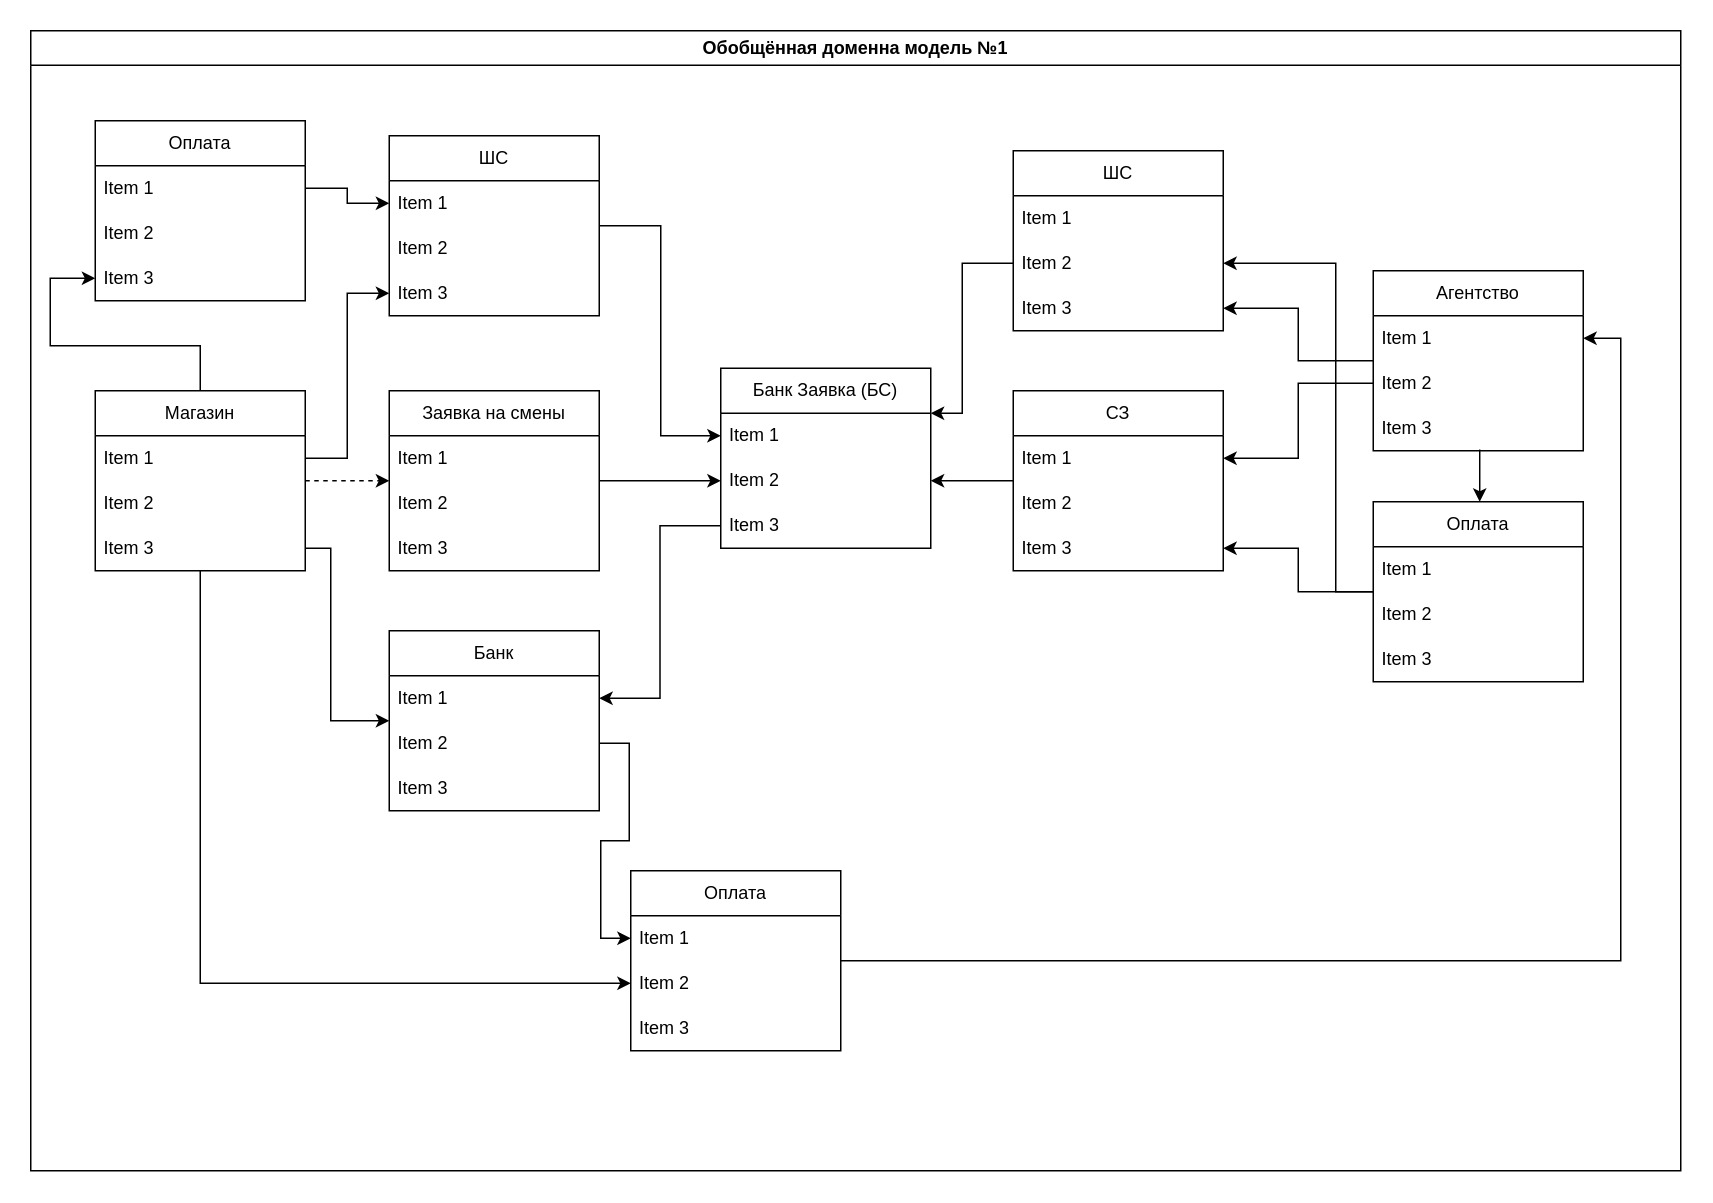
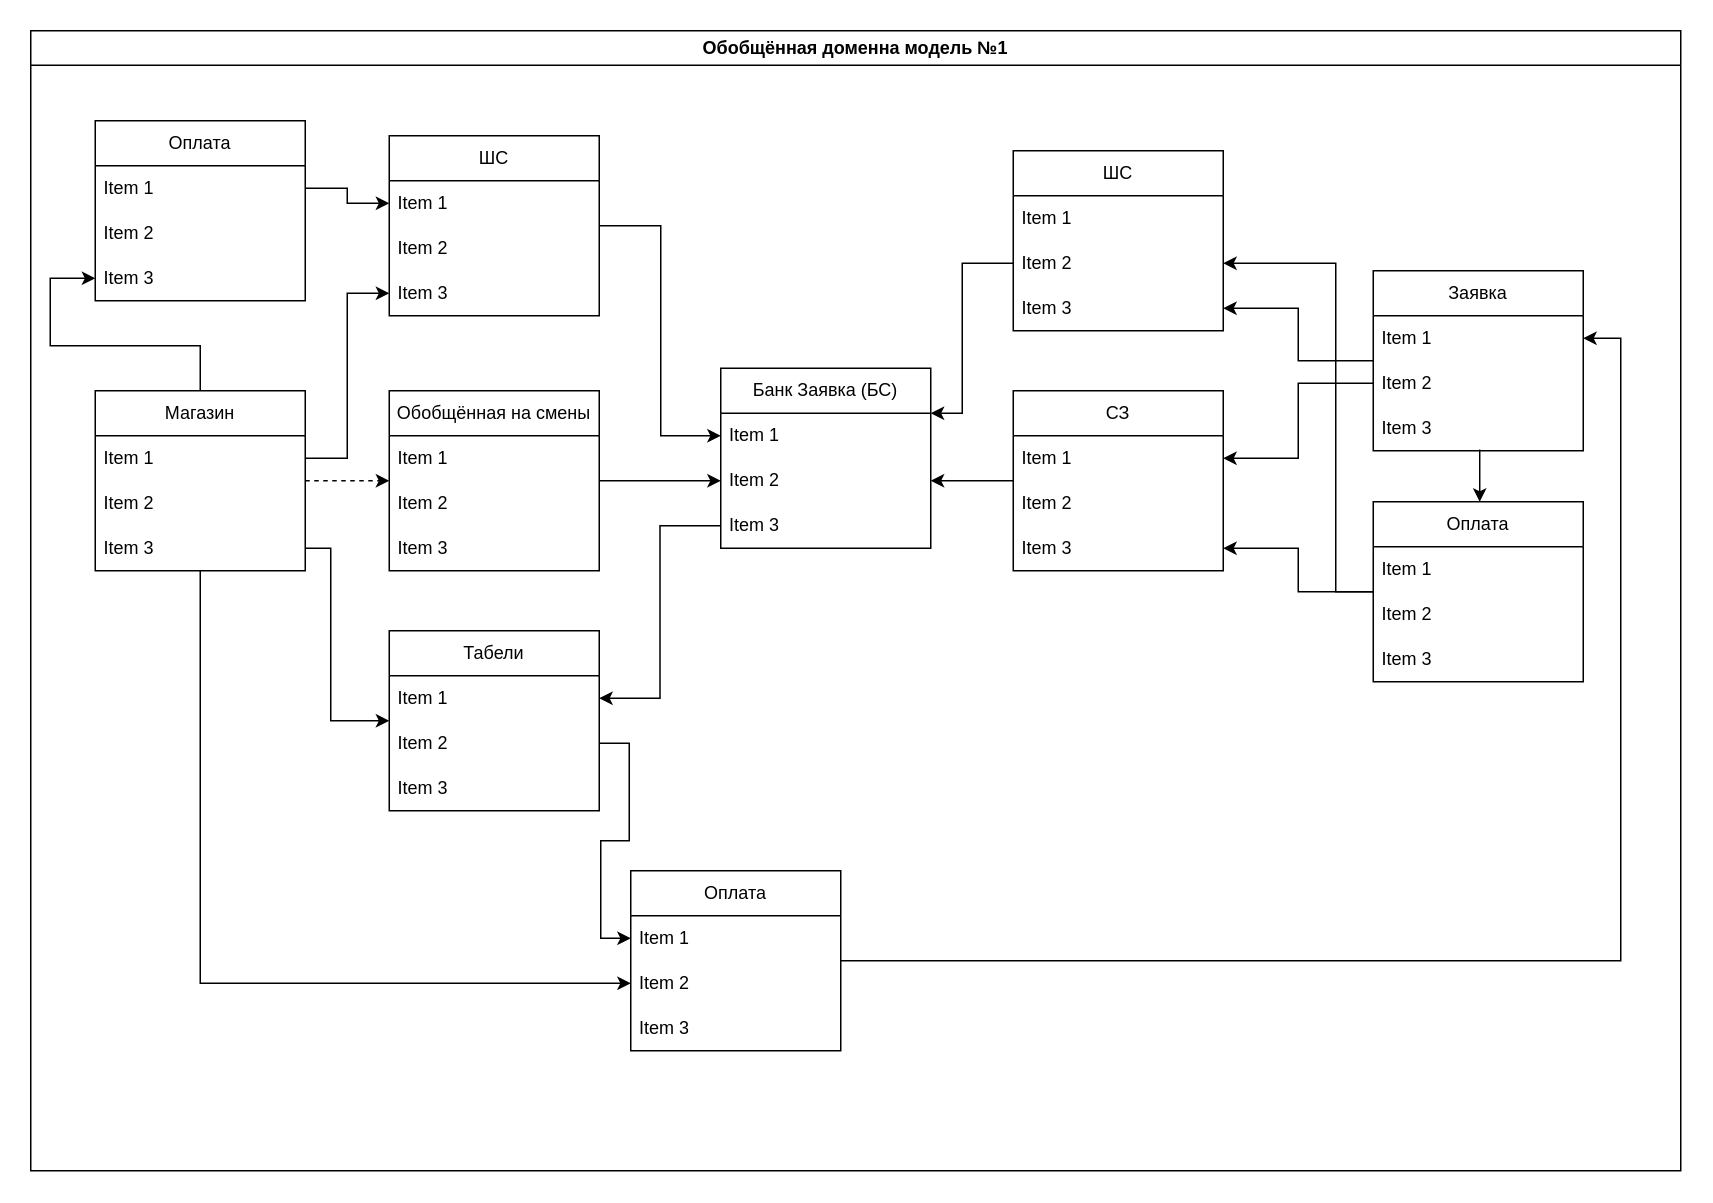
(1478, 293) -> (1478, 293)
(494, 413) -> (494, 413)
(494, 653) -> (494, 653)
